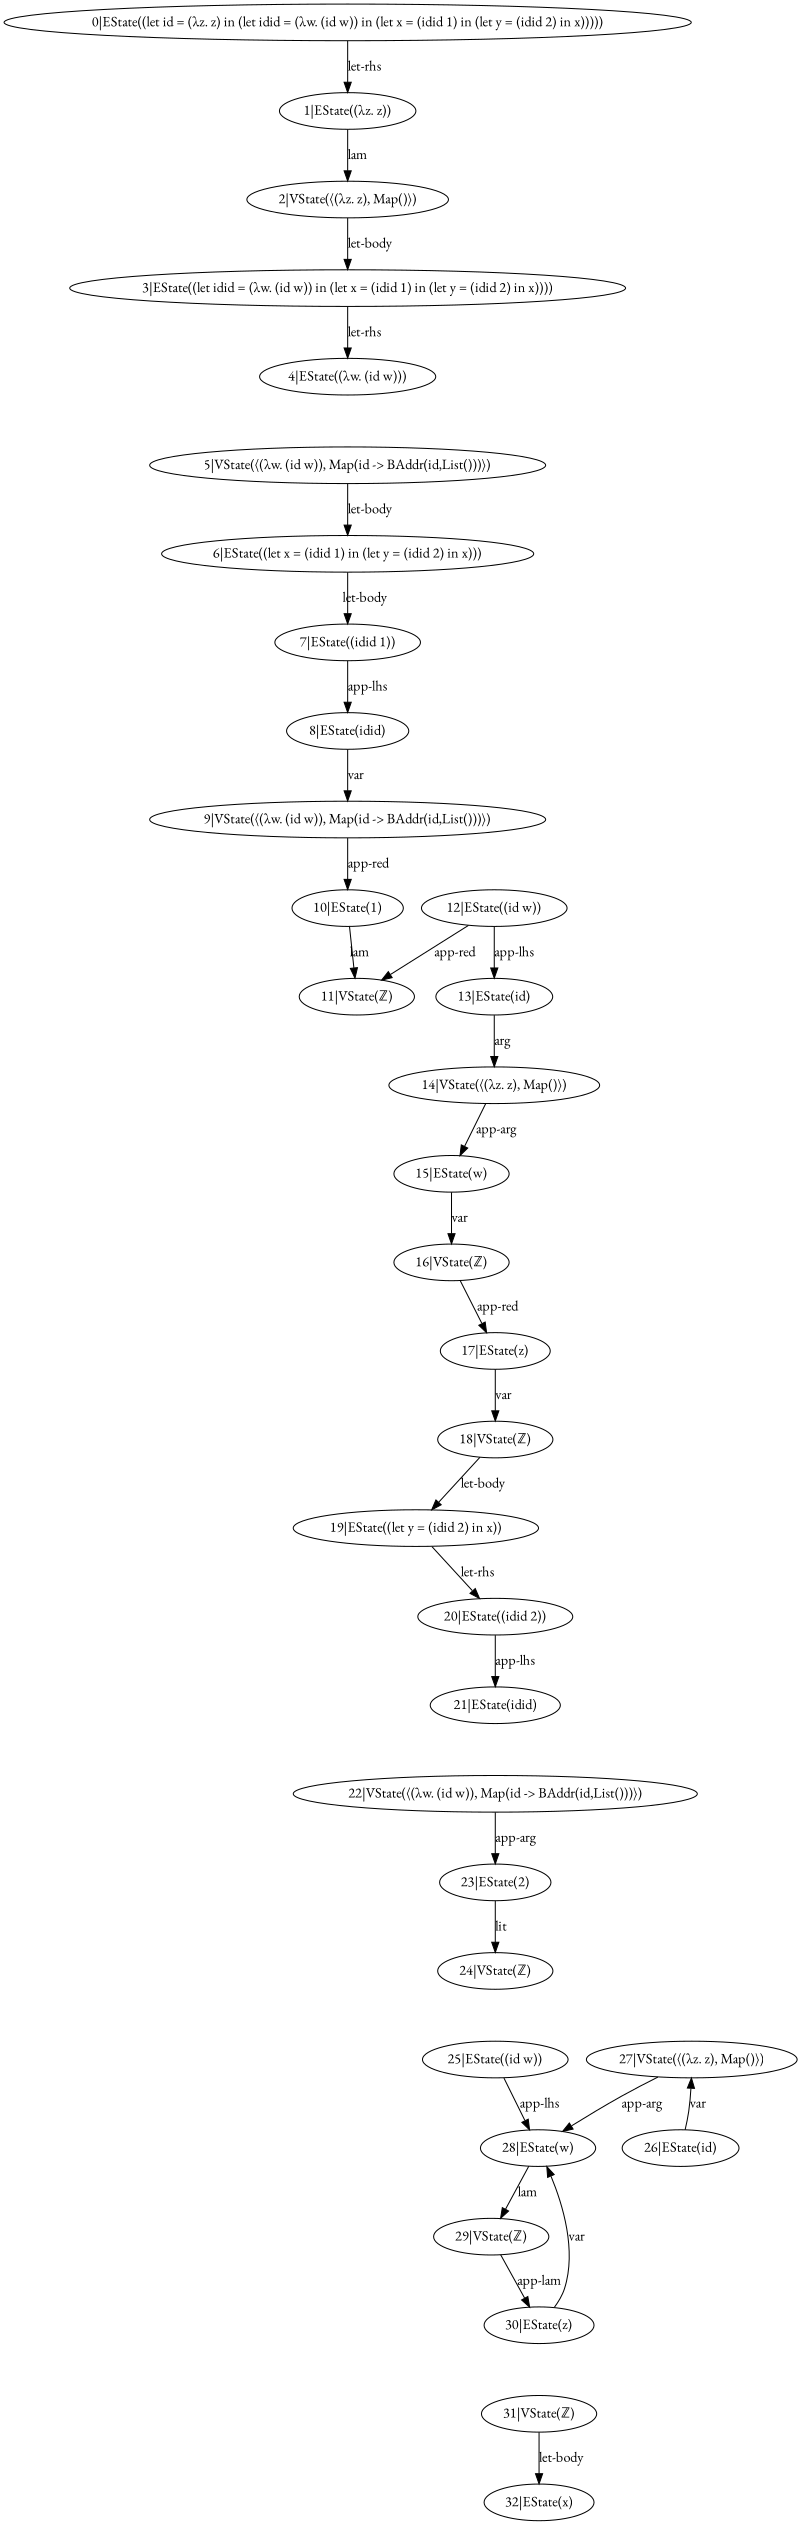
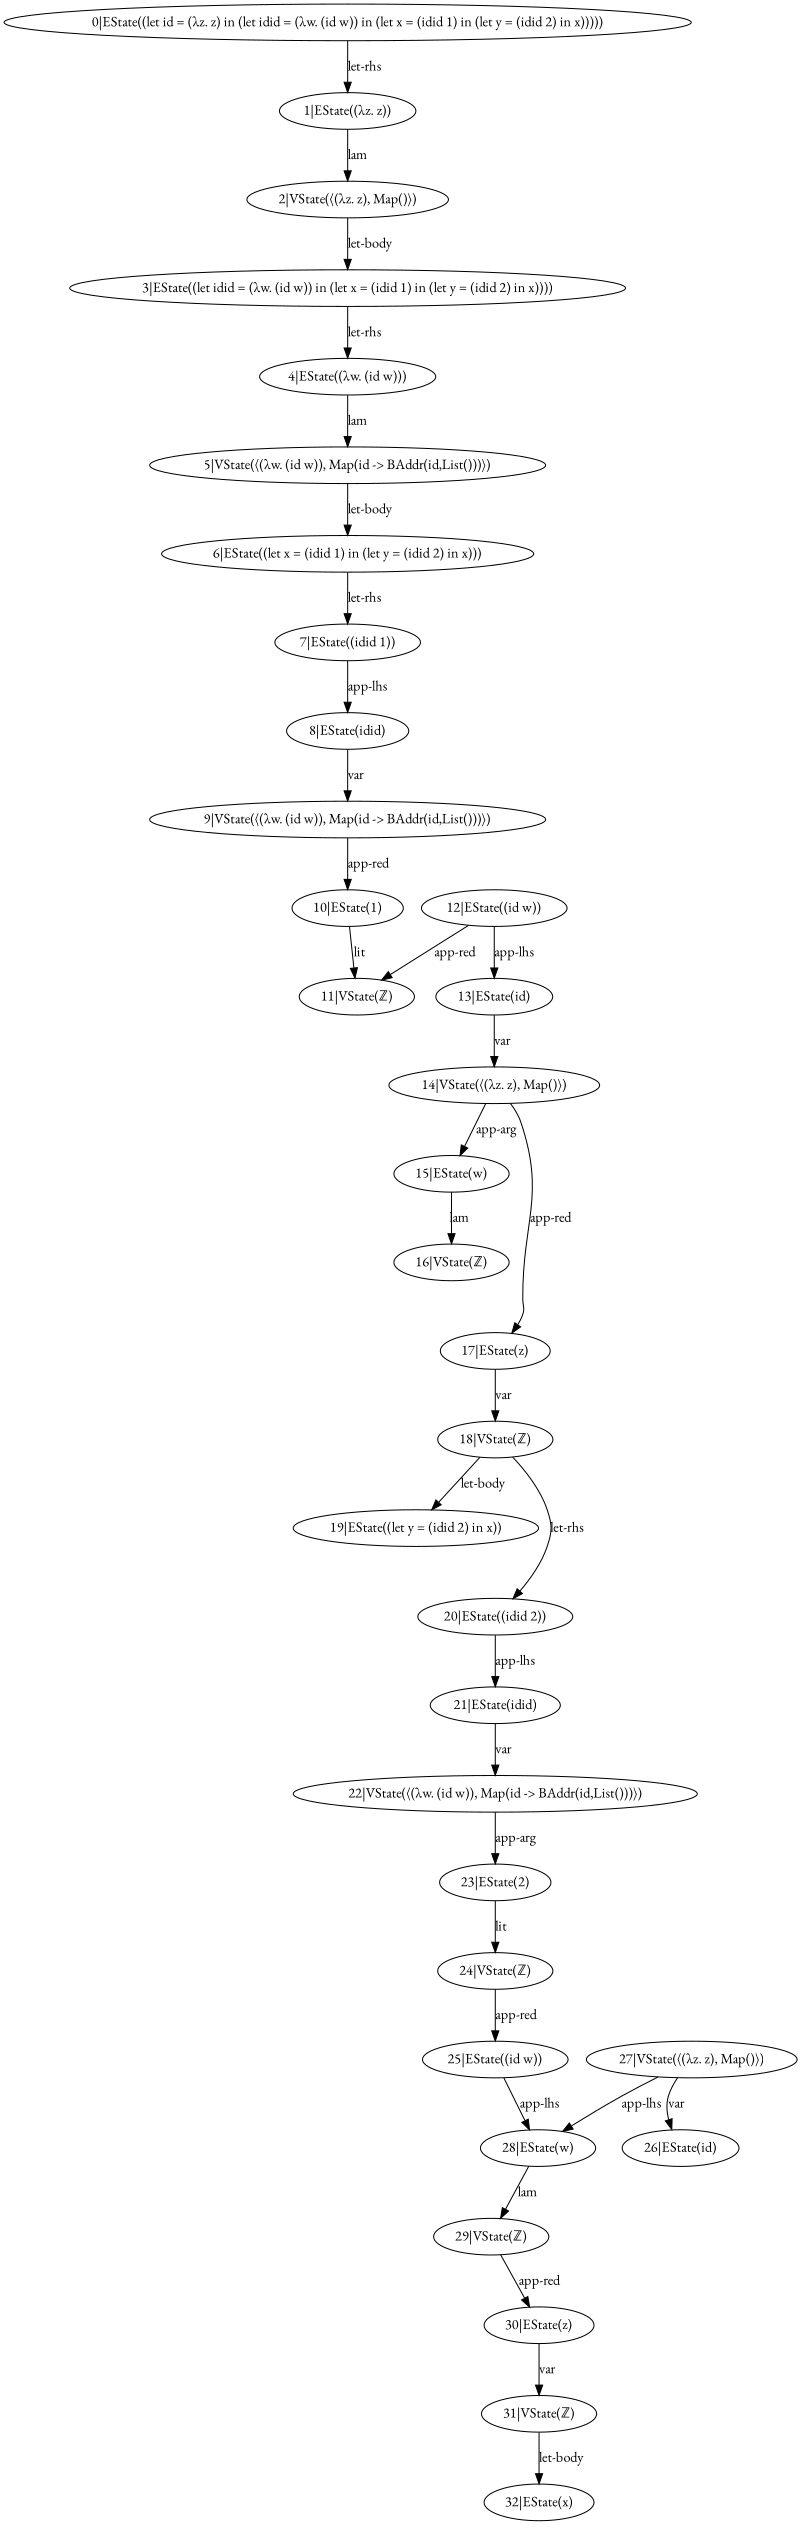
none -> (348, 416)
(365, 598) -> (365, 598)
(360, 952) -> (360, 952)
(502, 1041) -> (502, 1041)
(460, 1218) -> (460, 1218)
(471, 1302) -> (531, 1213)
(452, 1569) -> (551, 1523)
none -> (495, 1744)
none -> (495, 2010)
(642, 2104) -> (642, 2104)
(689, 2109) -> (668, 2098)
(568, 2242) -> (539, 2364)
(540, 2281) -> (540, 2281)
